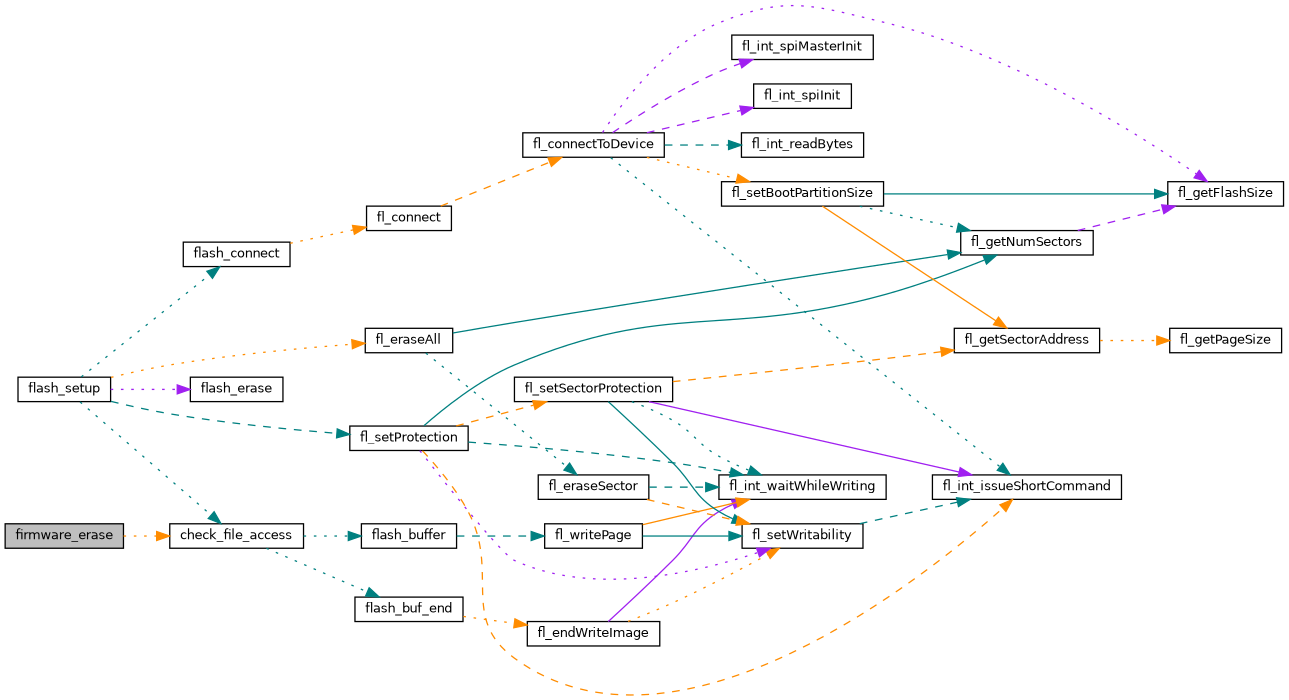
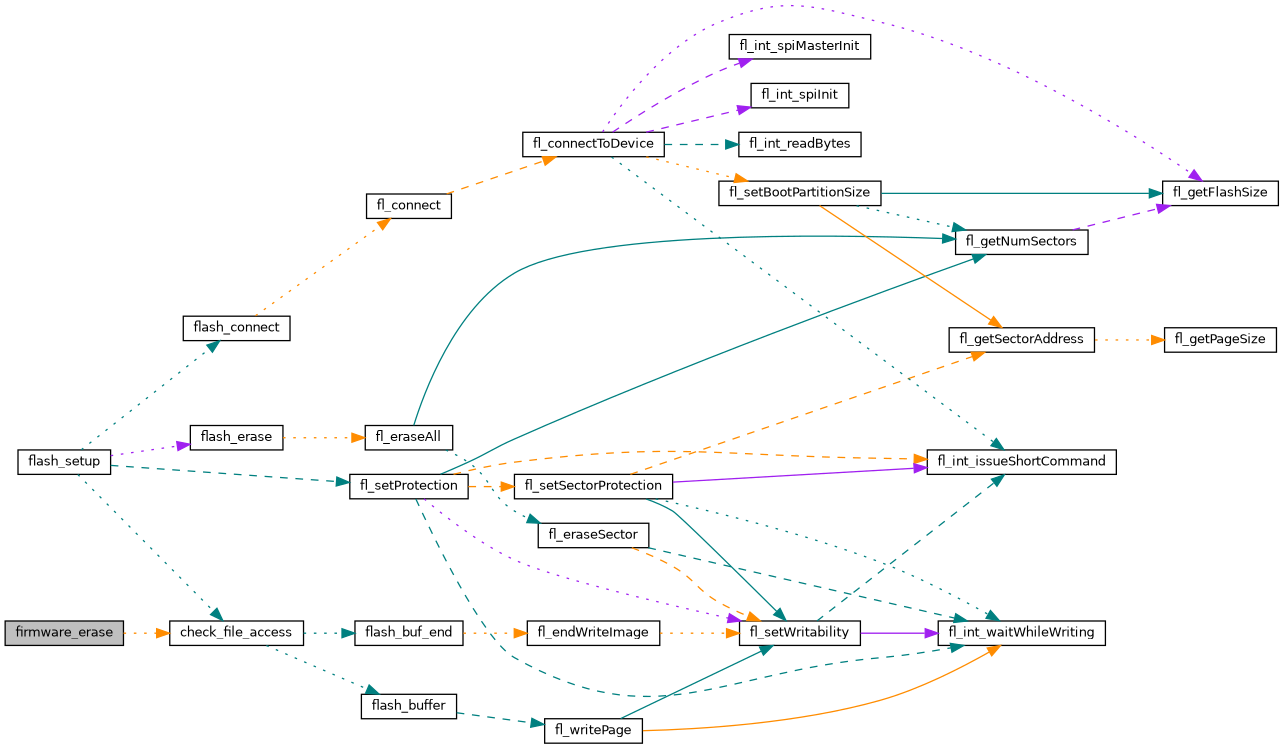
(231, 356) -> (317, 438)
(671, 562) -> (893, 633)
